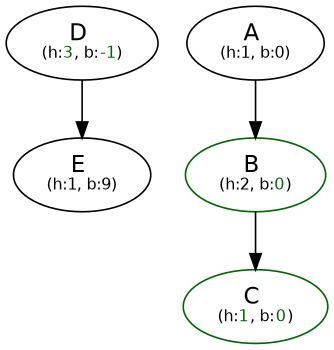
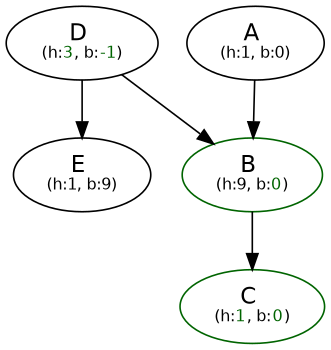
none -> (161, 104)
(247, 185) -> (243, 185)
